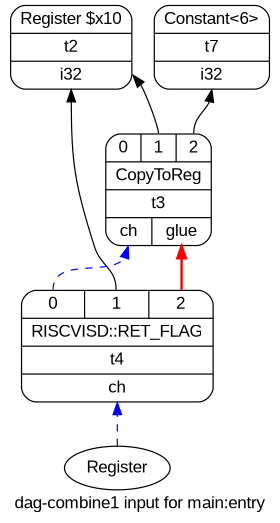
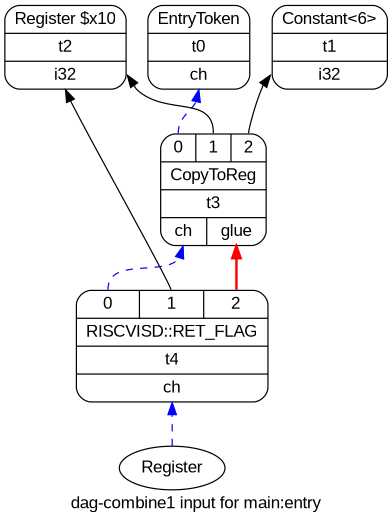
none -> (199, 47)
(212, 47) -> (330, 47)
